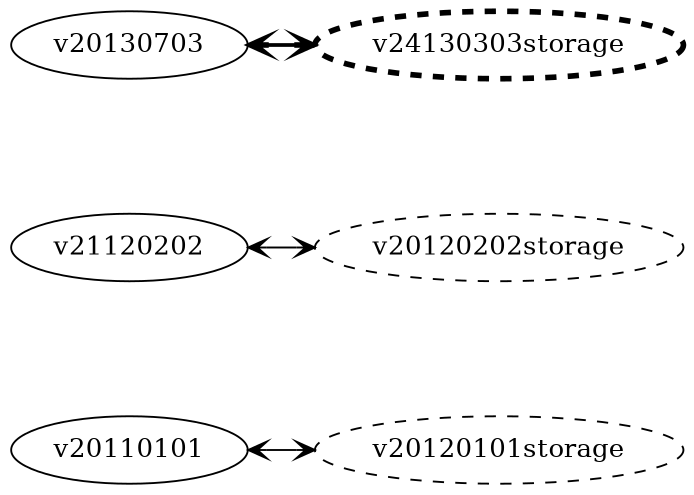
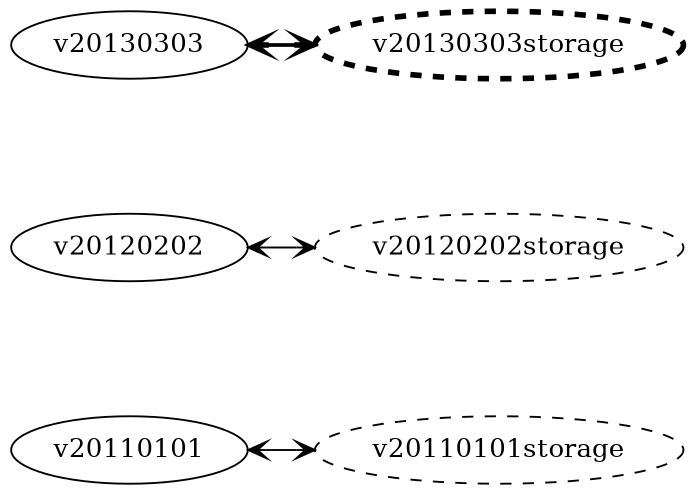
(129, 45) -> (129, 45)
(499, 45) -> (499, 45)
(129, 248) -> (129, 248)
(499, 450) -> (499, 450)
